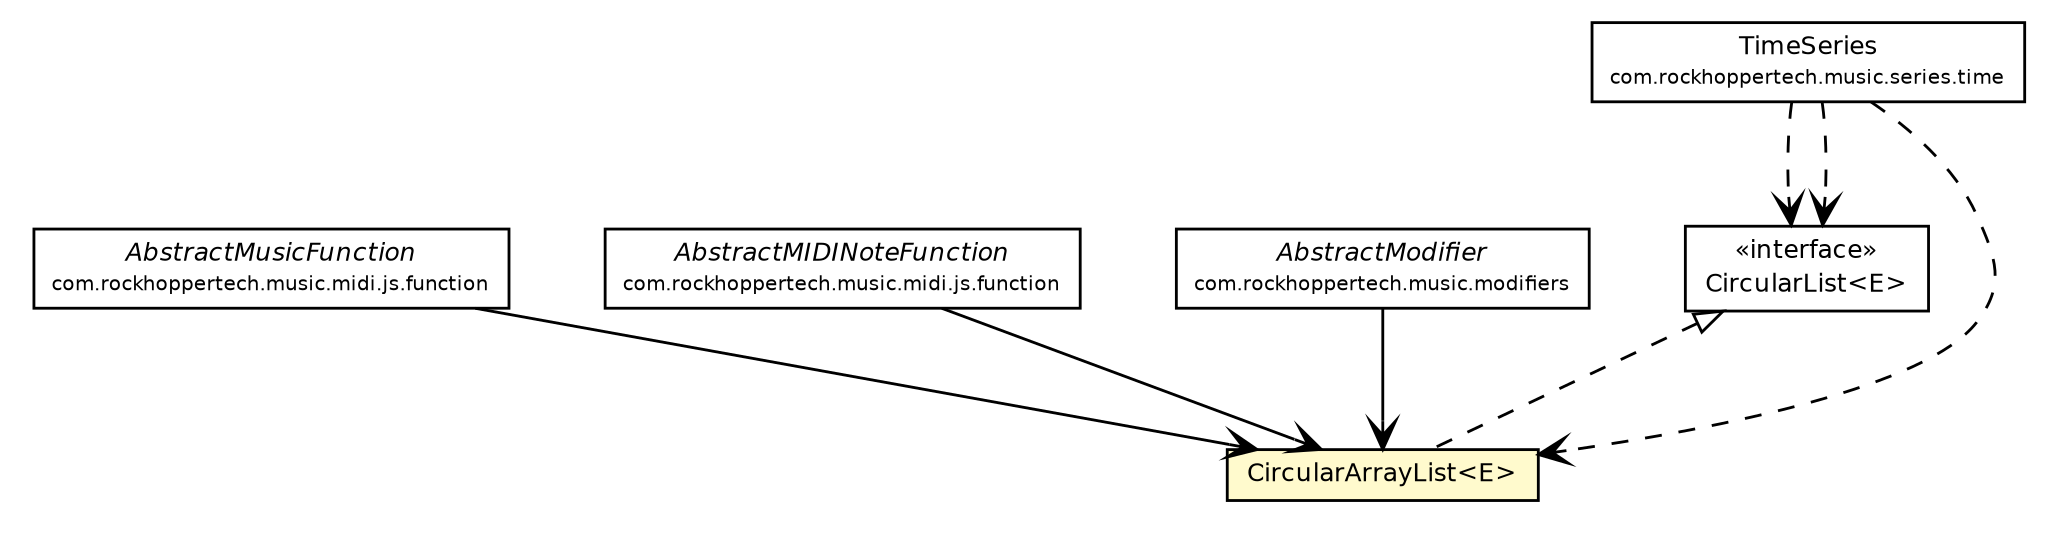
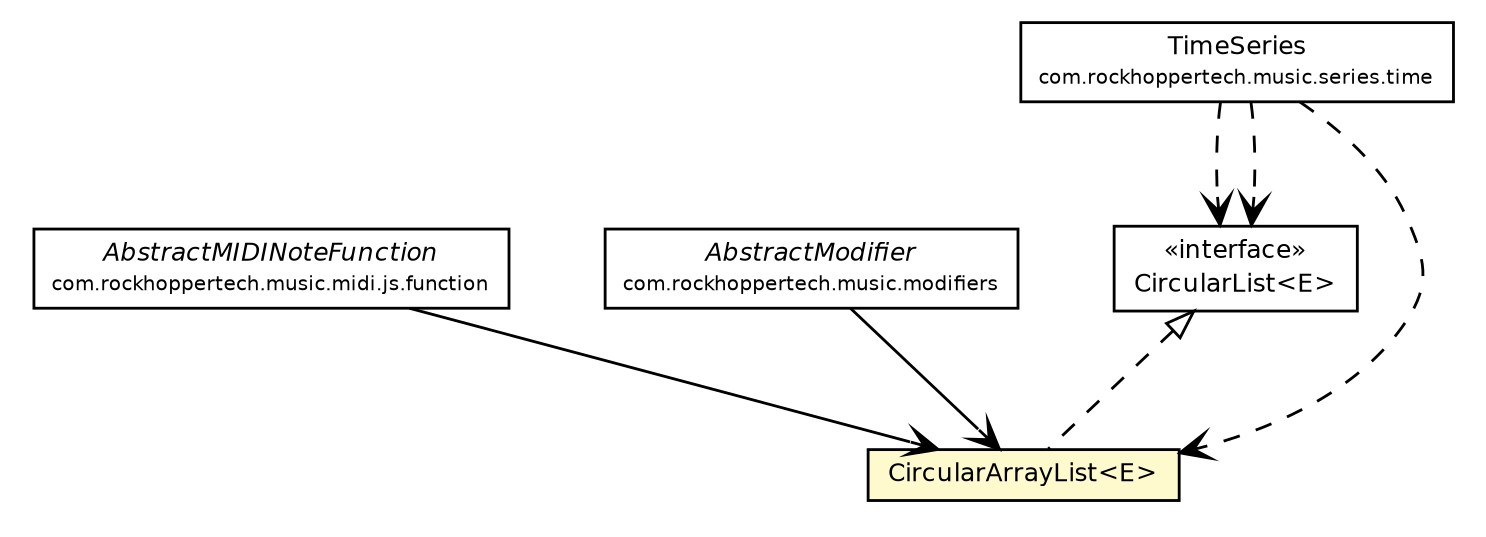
(271, 269) -> none
